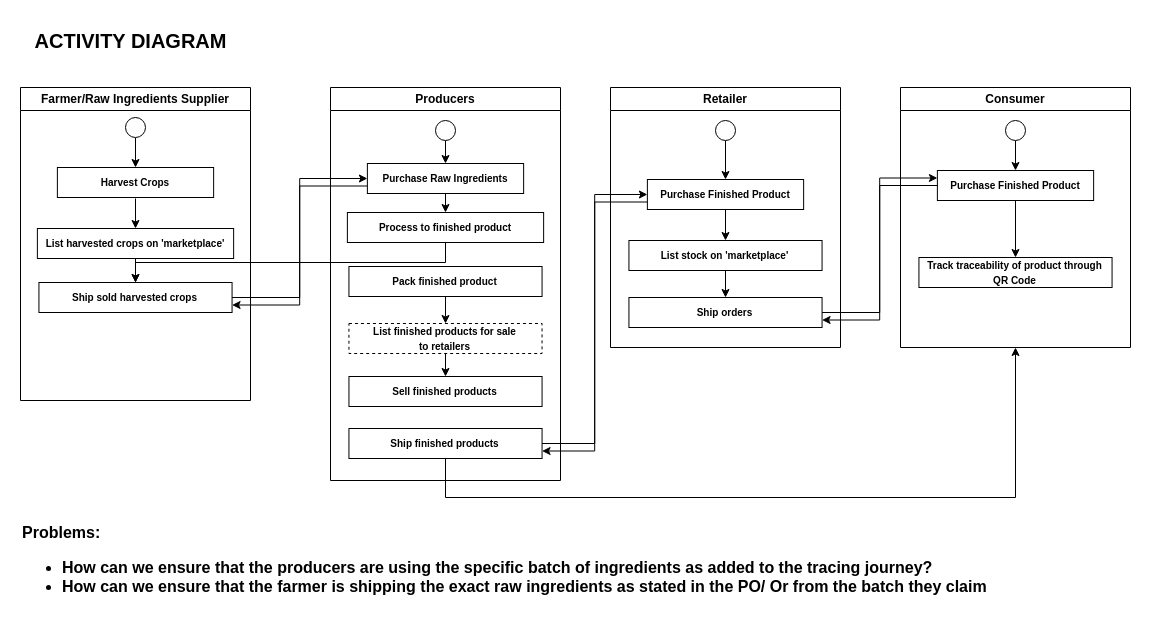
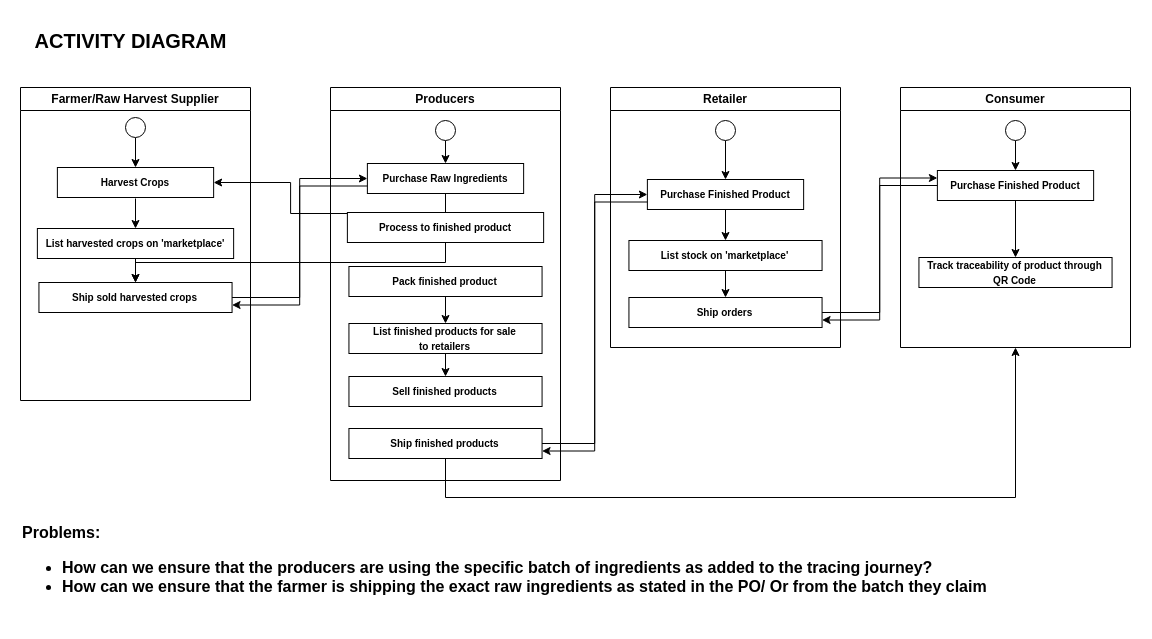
(136, 100) -> (136, 100)
(446, 204) -> (291, 192)
(446, 339) -> (446, 339)
